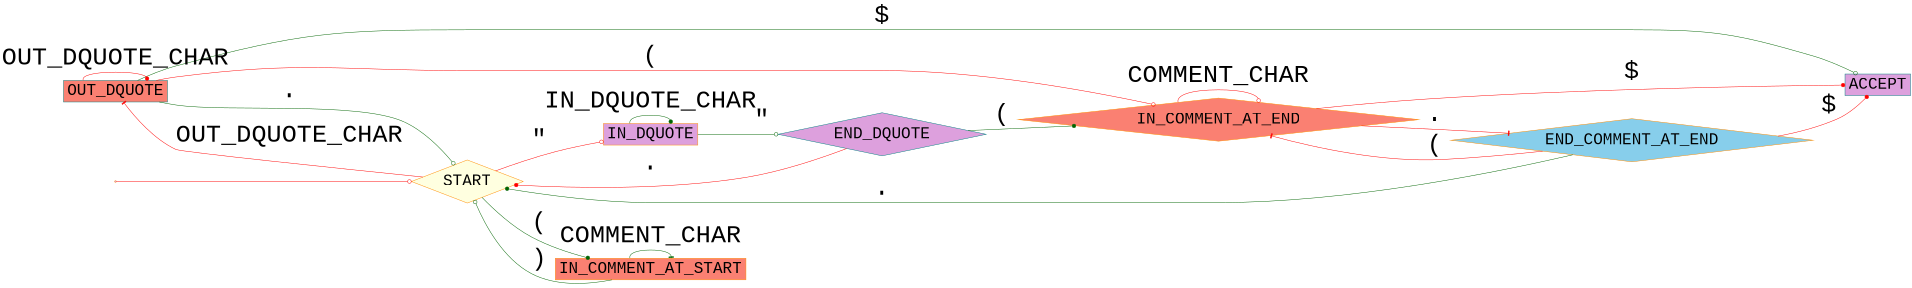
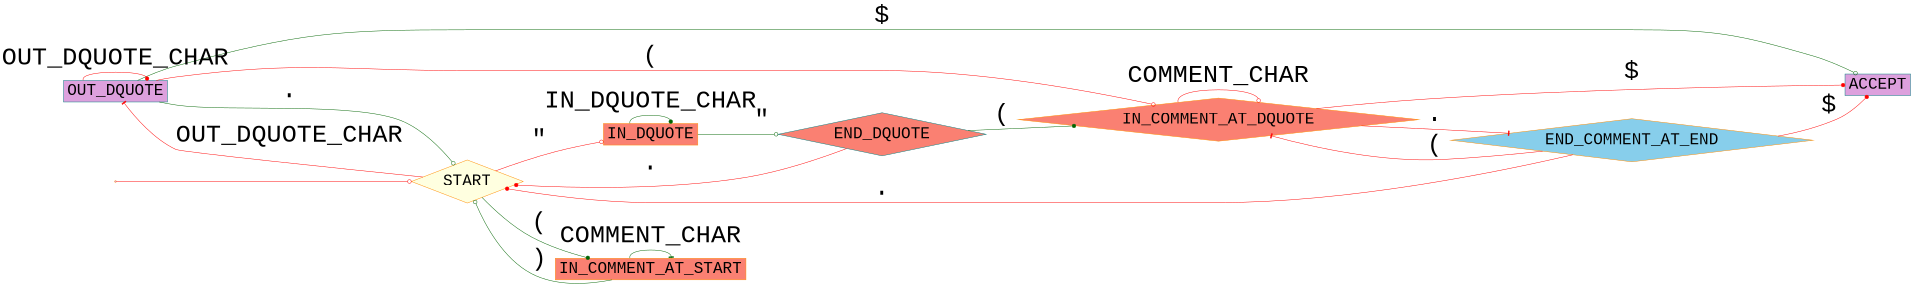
(116, 91) -> (116, 91)
(1218, 120) -> (1218, 120)
(651, 134) -> (651, 134)
(882, 134) -> (882, 134)
(1042, 203) -> (1042, 203)
